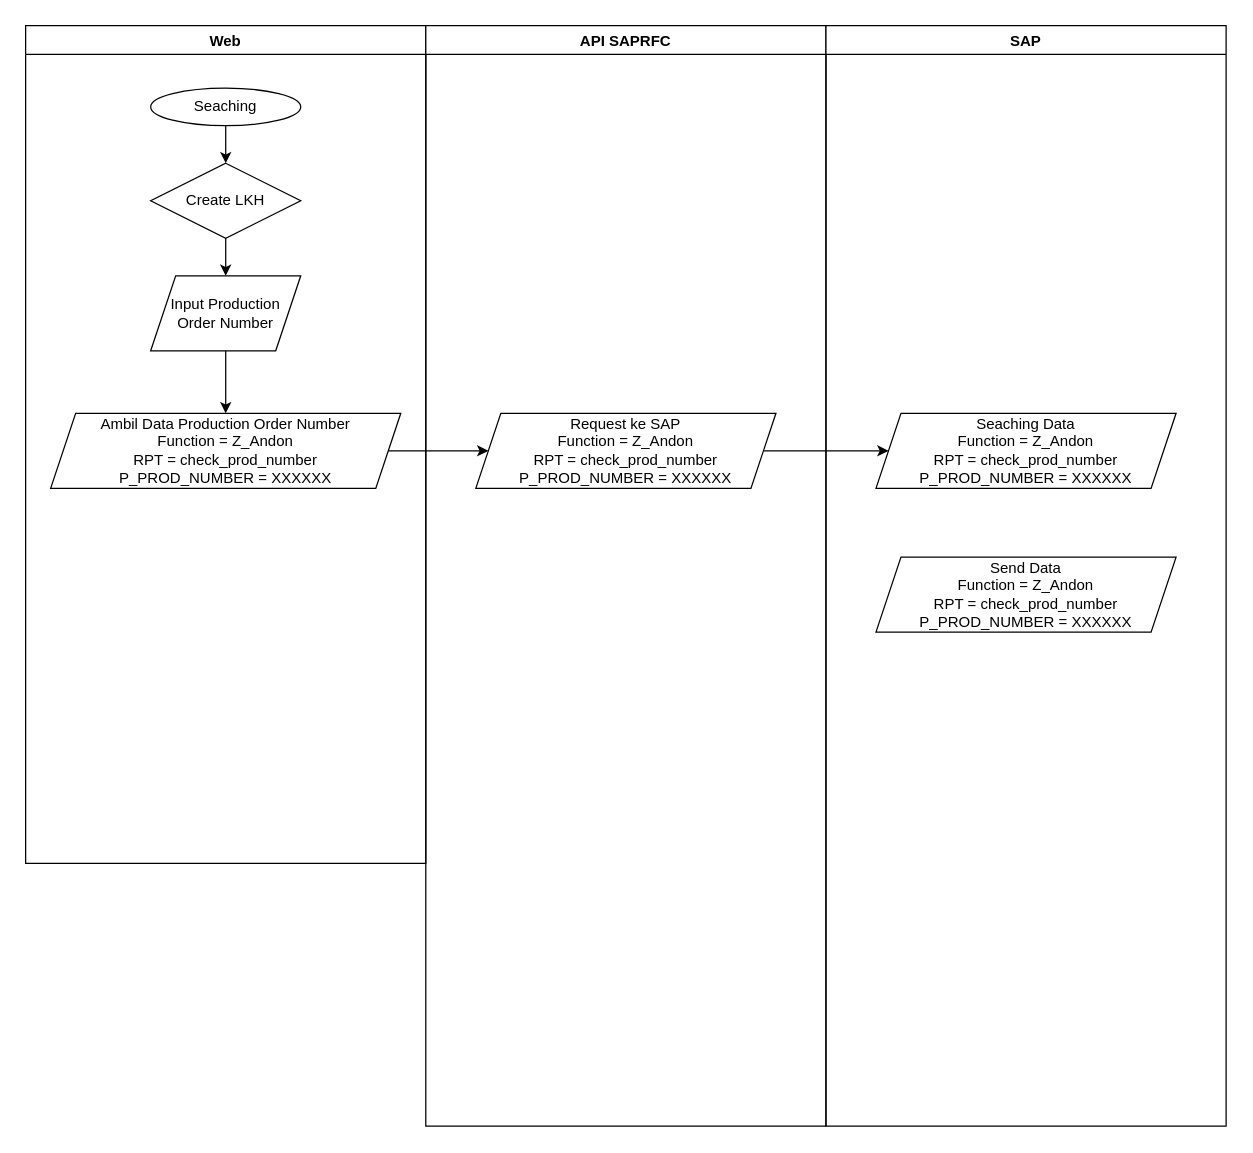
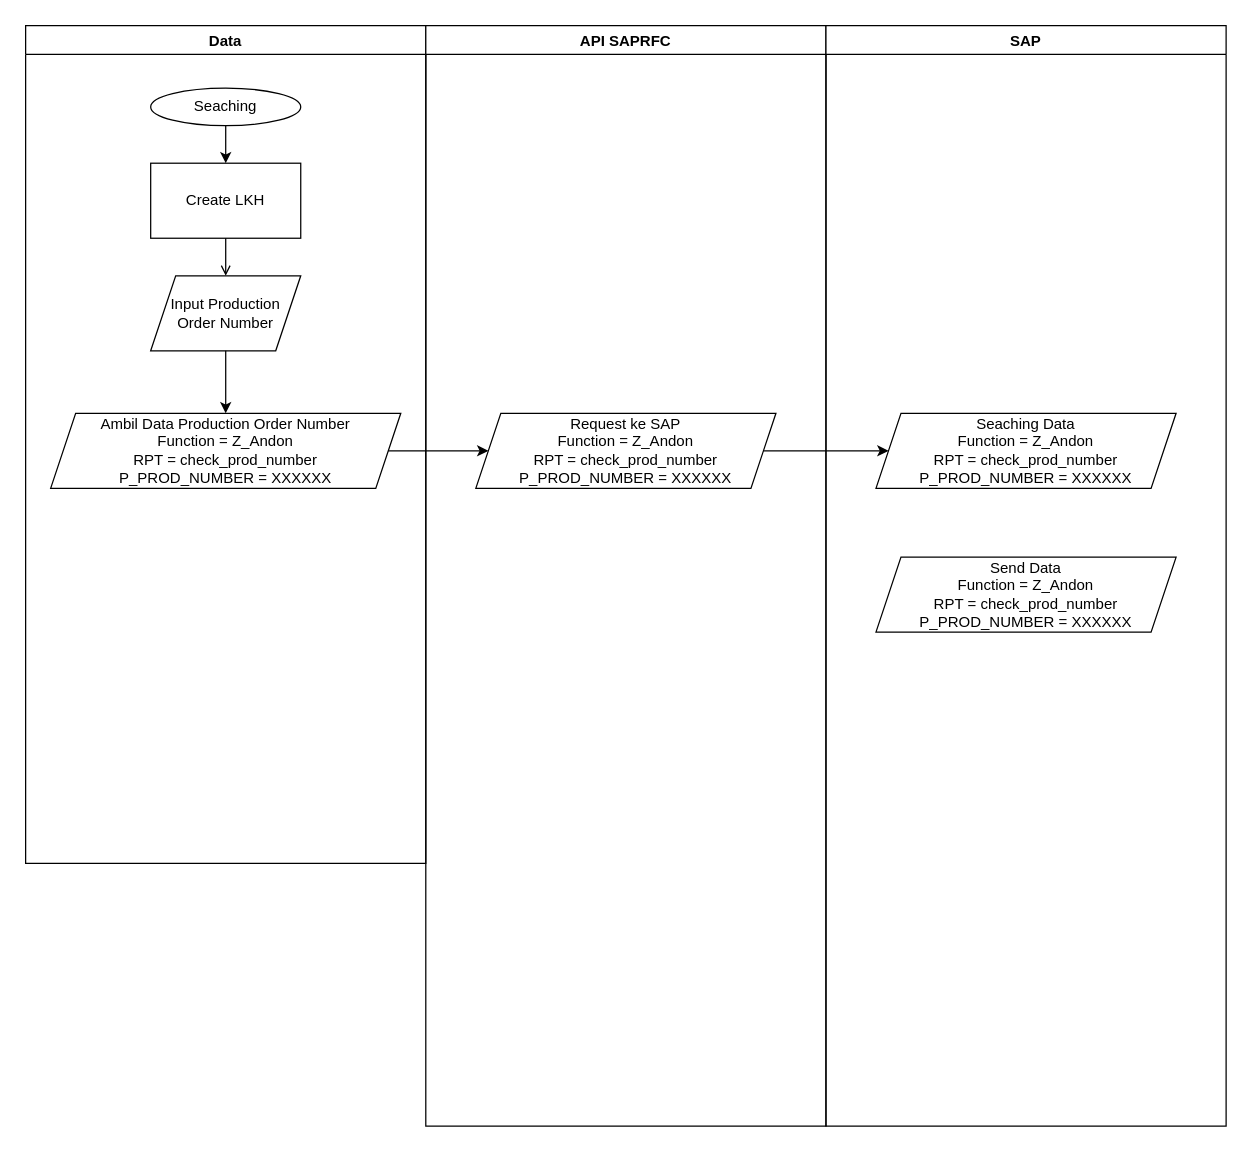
(225, 41) -> (225, 41)
(226, 201) -> (226, 201)
(226, 266) -> (226, 268)
